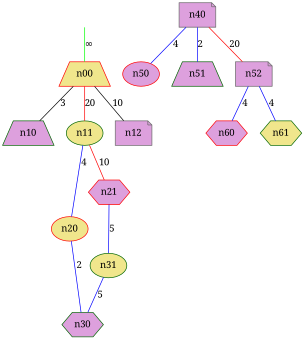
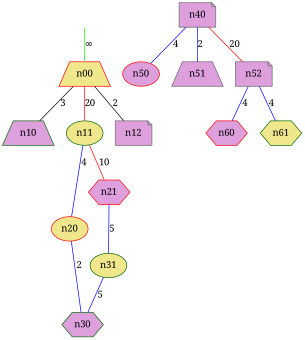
(197, 74) -> (197, 74)
(118, 104) -> (115, 104)
